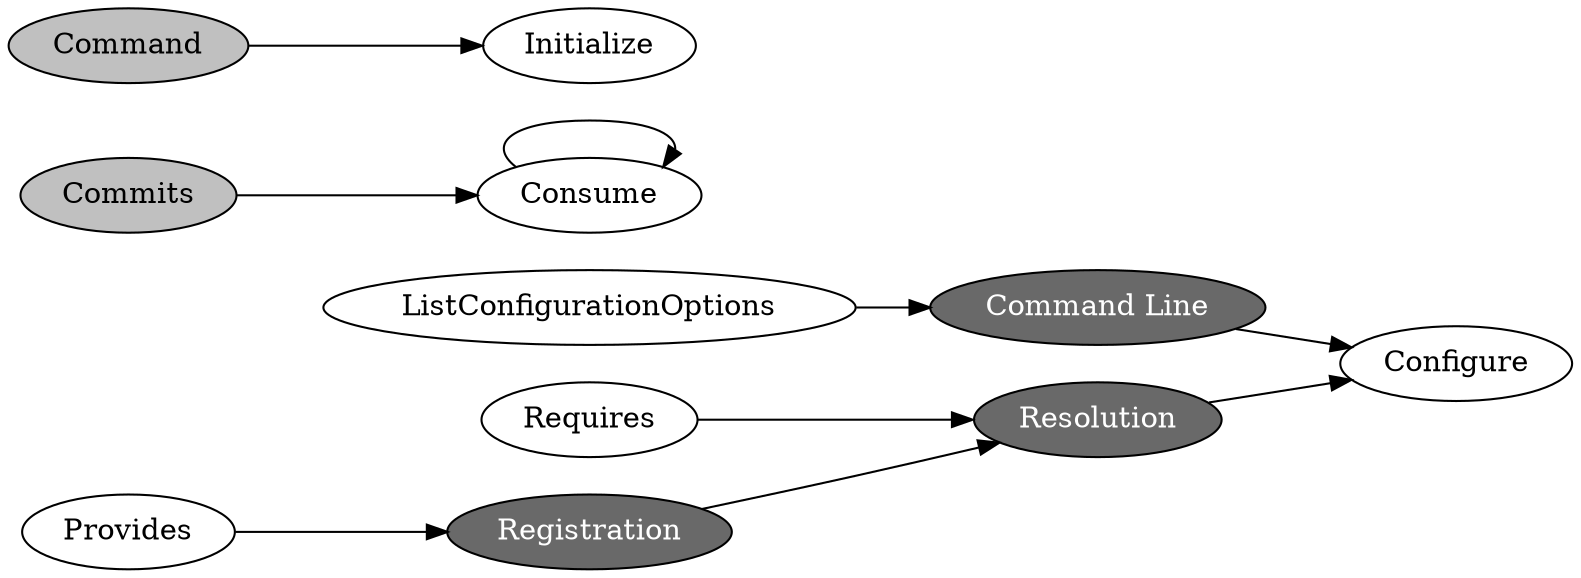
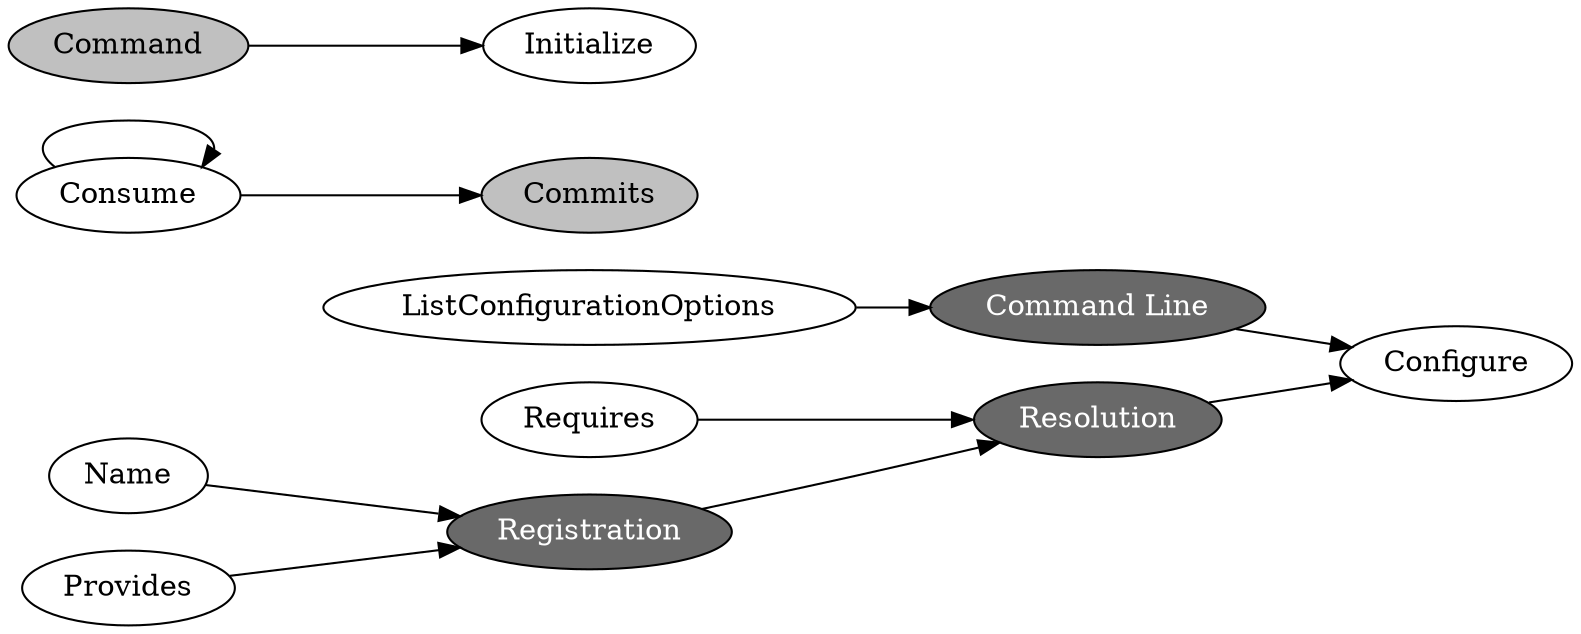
(346, 195) -> (350, 195)
none -> (129, 476)
